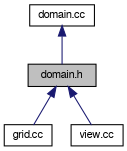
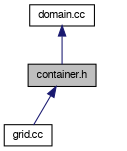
(62, 75) -> (62, 75)
(97, 135) -> none
